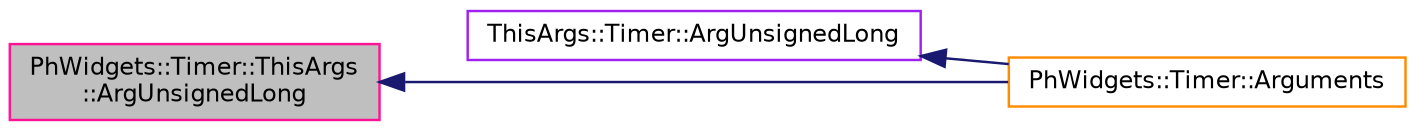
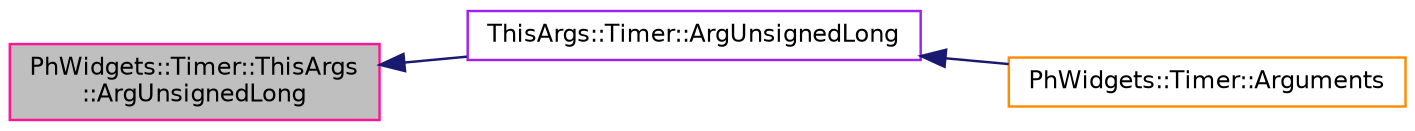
(707, 82) -> (436, 60)
